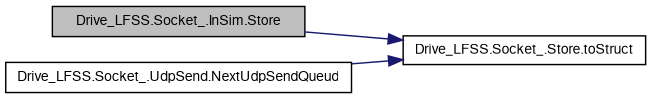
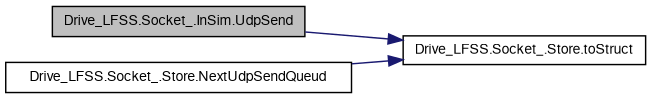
(179, 22) -> (179, 22)
(179, 77) -> (179, 77)
